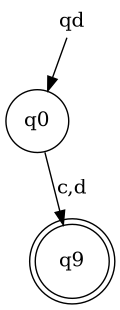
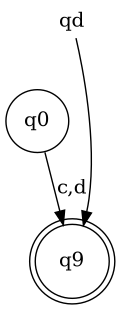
(60, 58) -> (90, 125)
